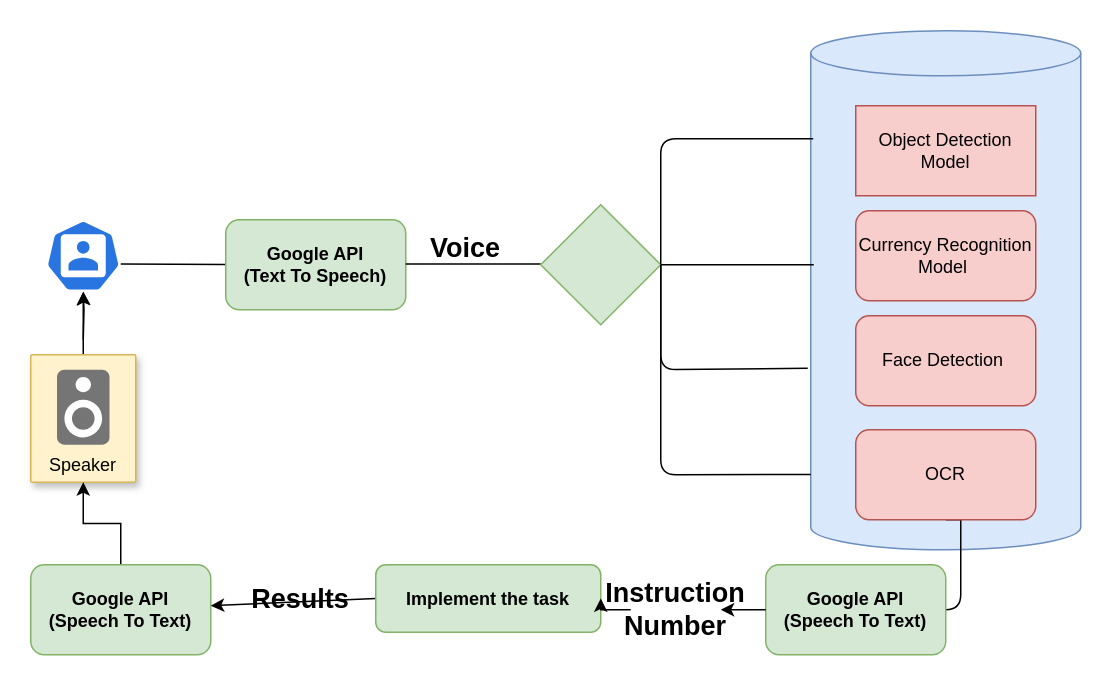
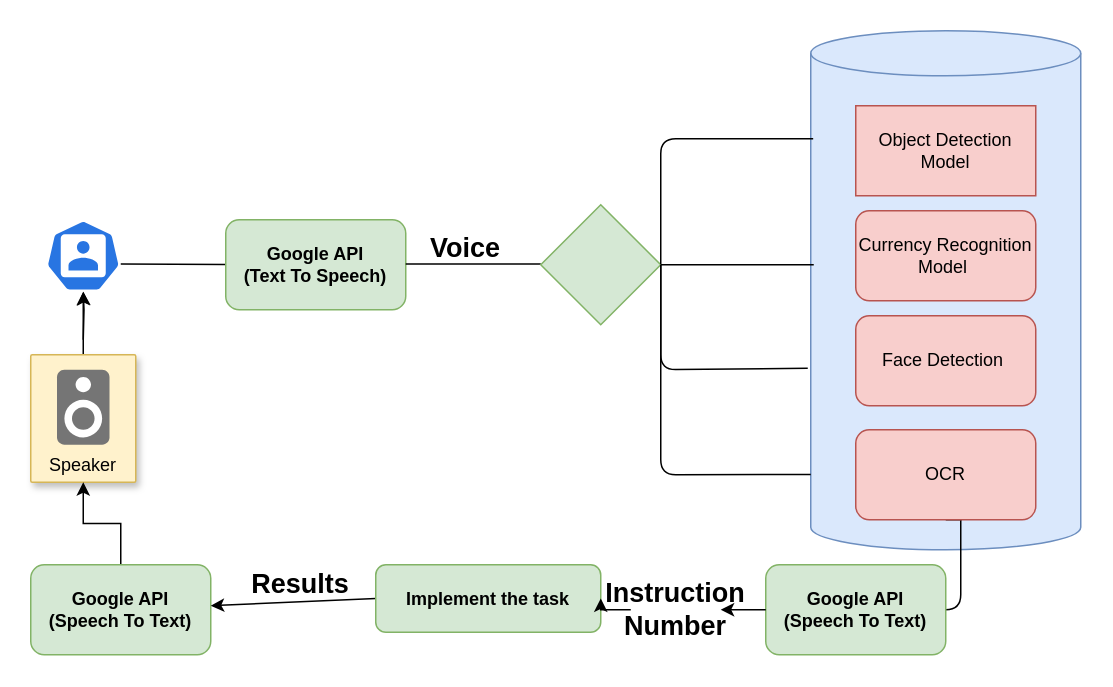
(301, 599) -> (301, 584)
